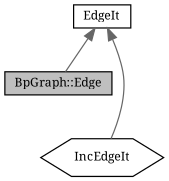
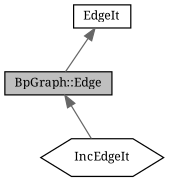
(124, 89) -> (81, 122)
